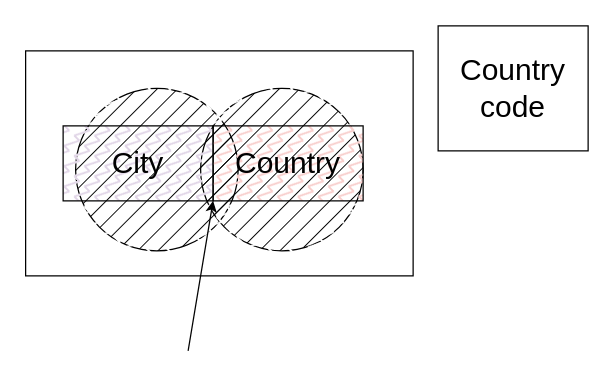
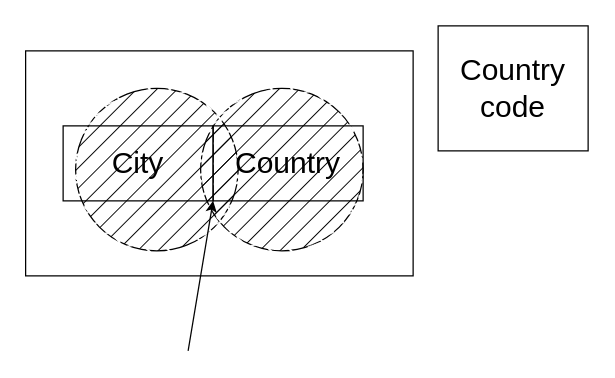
(138, 163) -> (138, 163)
(288, 163) -> (288, 163)
